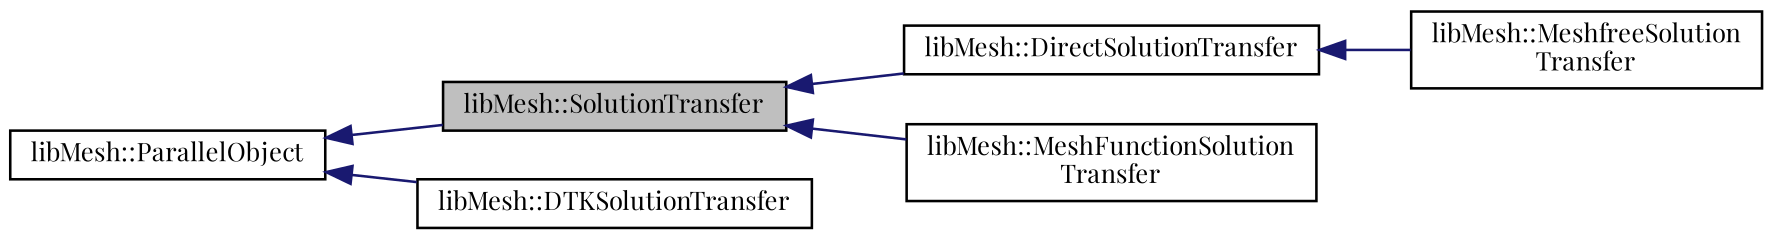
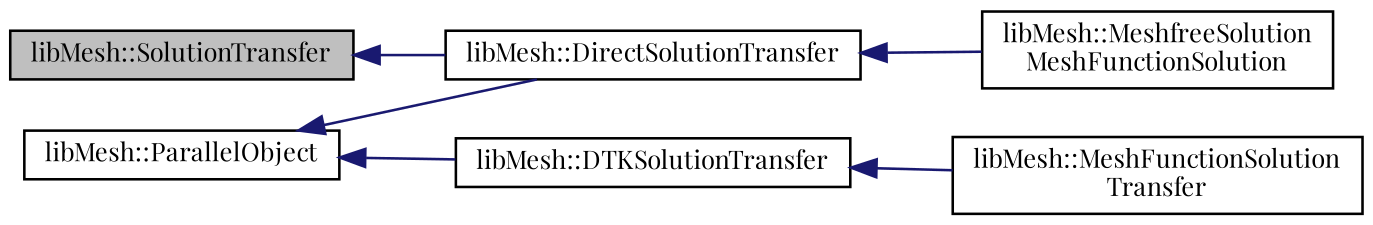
(1587, 50) -> (1158, 50)
(397, 130) -> (430, 102)
(859, 134) -> (915, 169)
